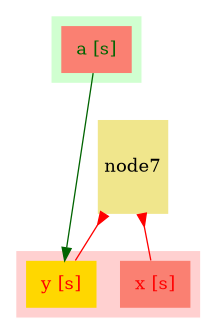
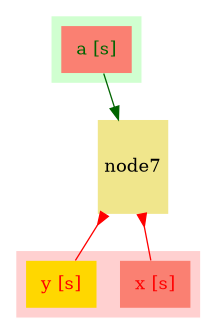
(80, 160) -> (110, 92)
